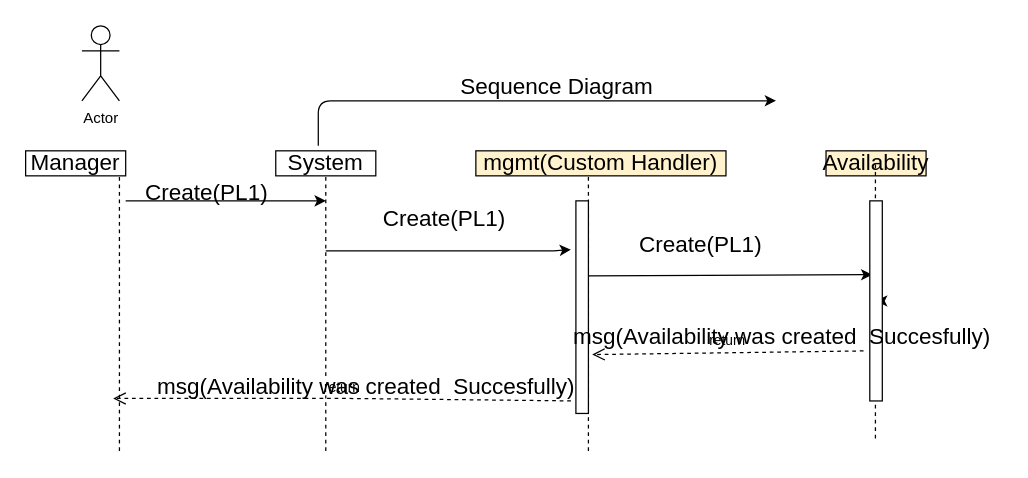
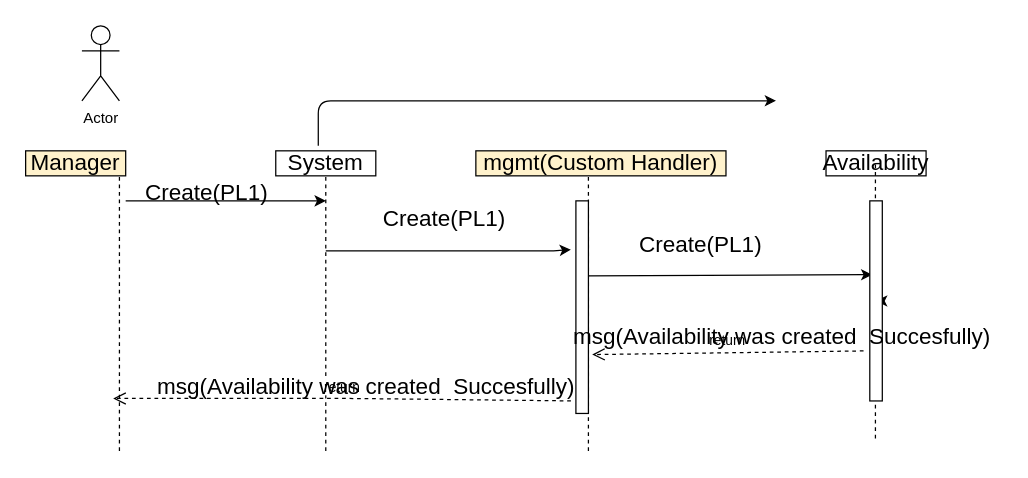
(557, 69) -> none
(76, 163) -> (76, 163)
(876, 163) -> (876, 163)
